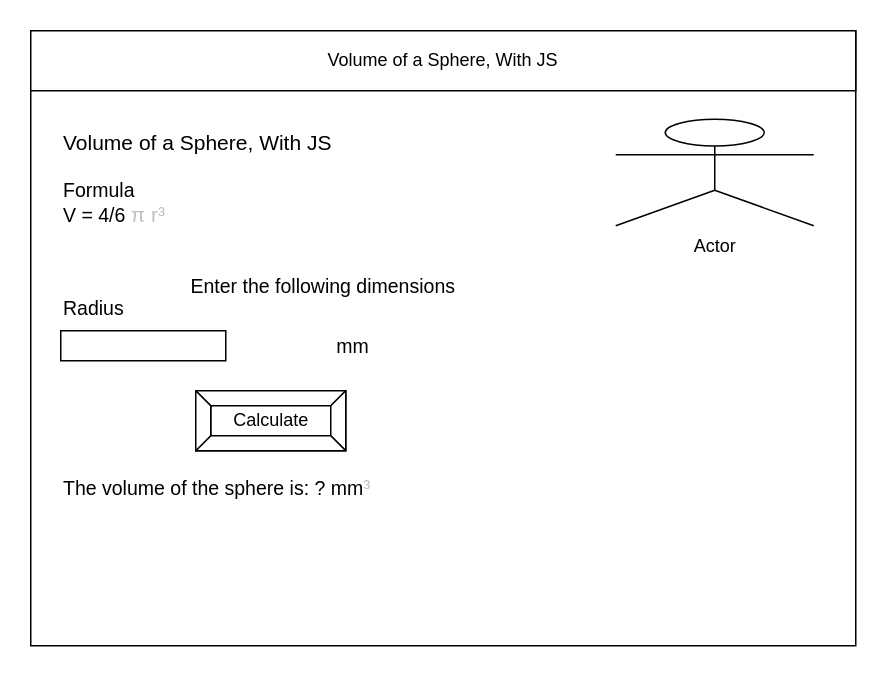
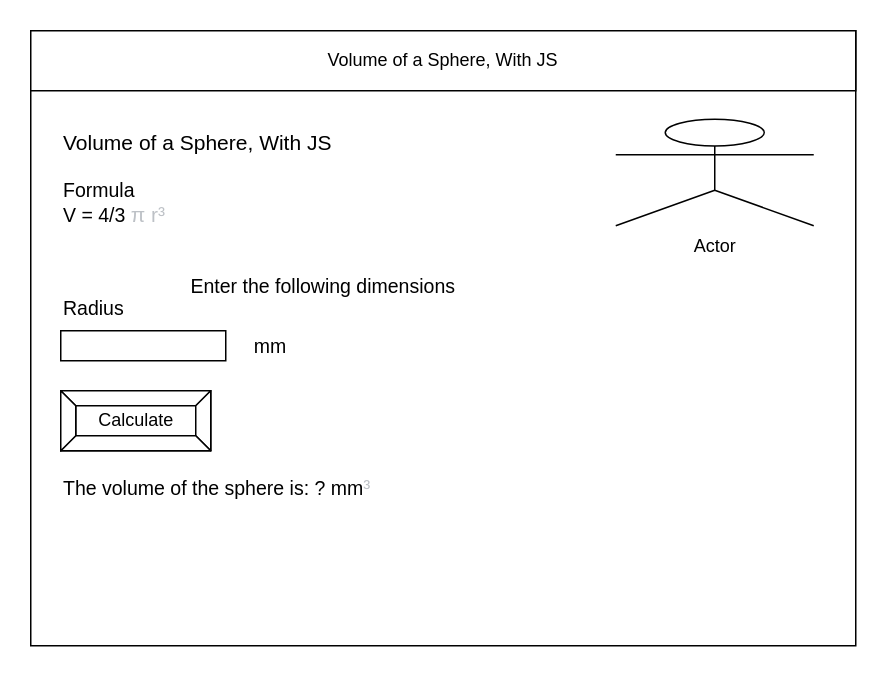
(122, 203) -> (122, 203)
(353, 346) -> (271, 346)
(271, 421) -> (136, 421)
